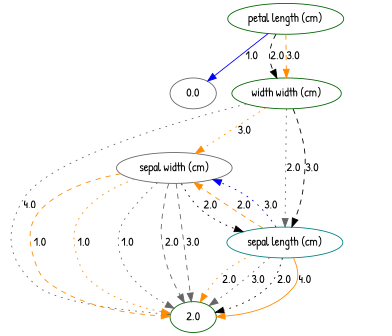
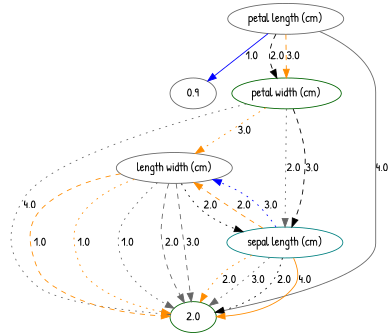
(286, 19) -> (286, 19)
(193, 93) -> (193, 93)
(287, 93) -> (287, 93)
(174, 168) -> (174, 168)
none -> (376, 210)
